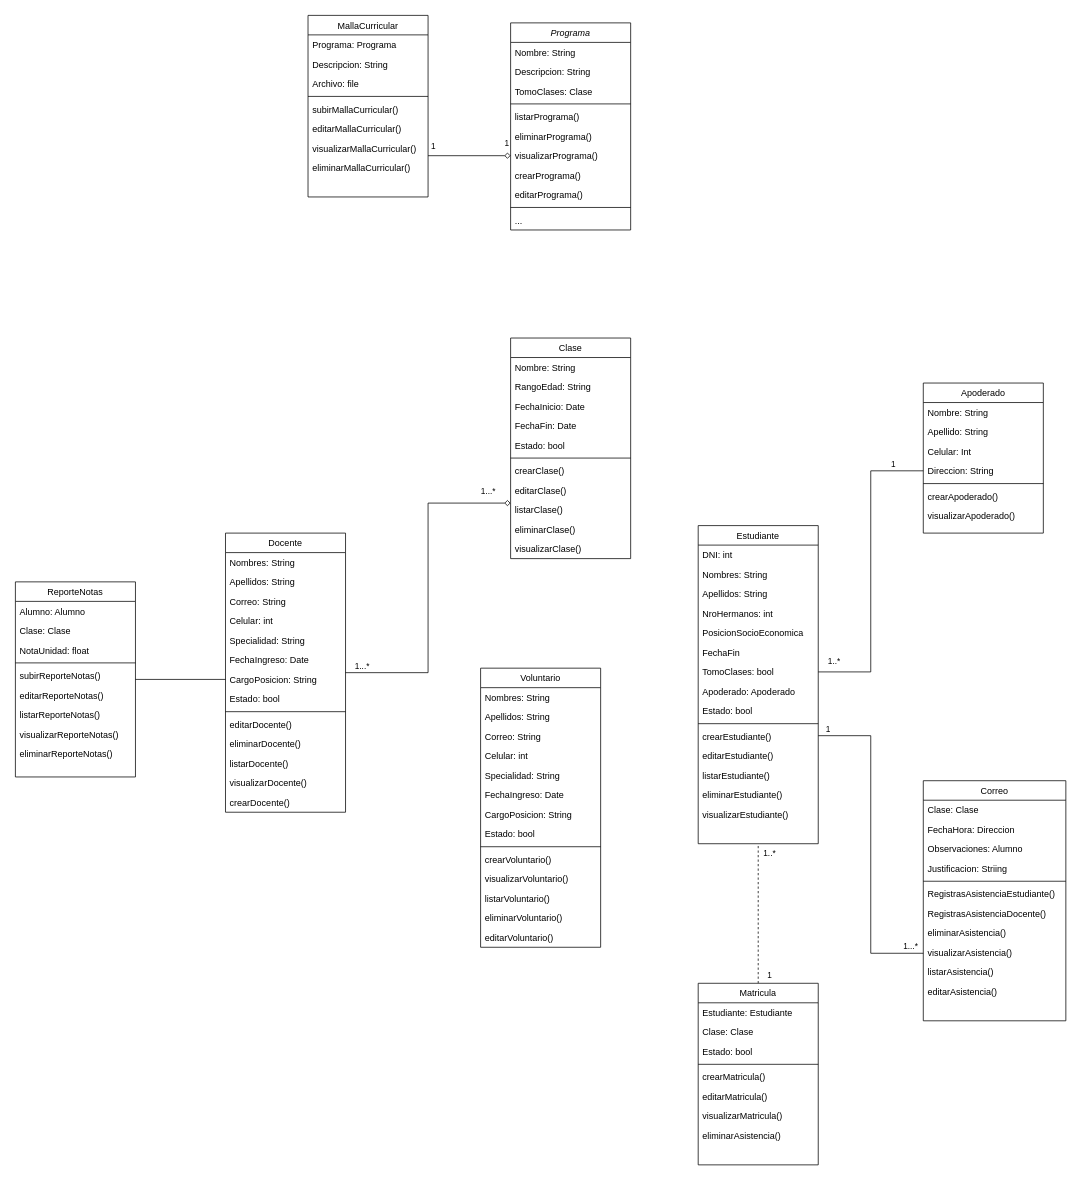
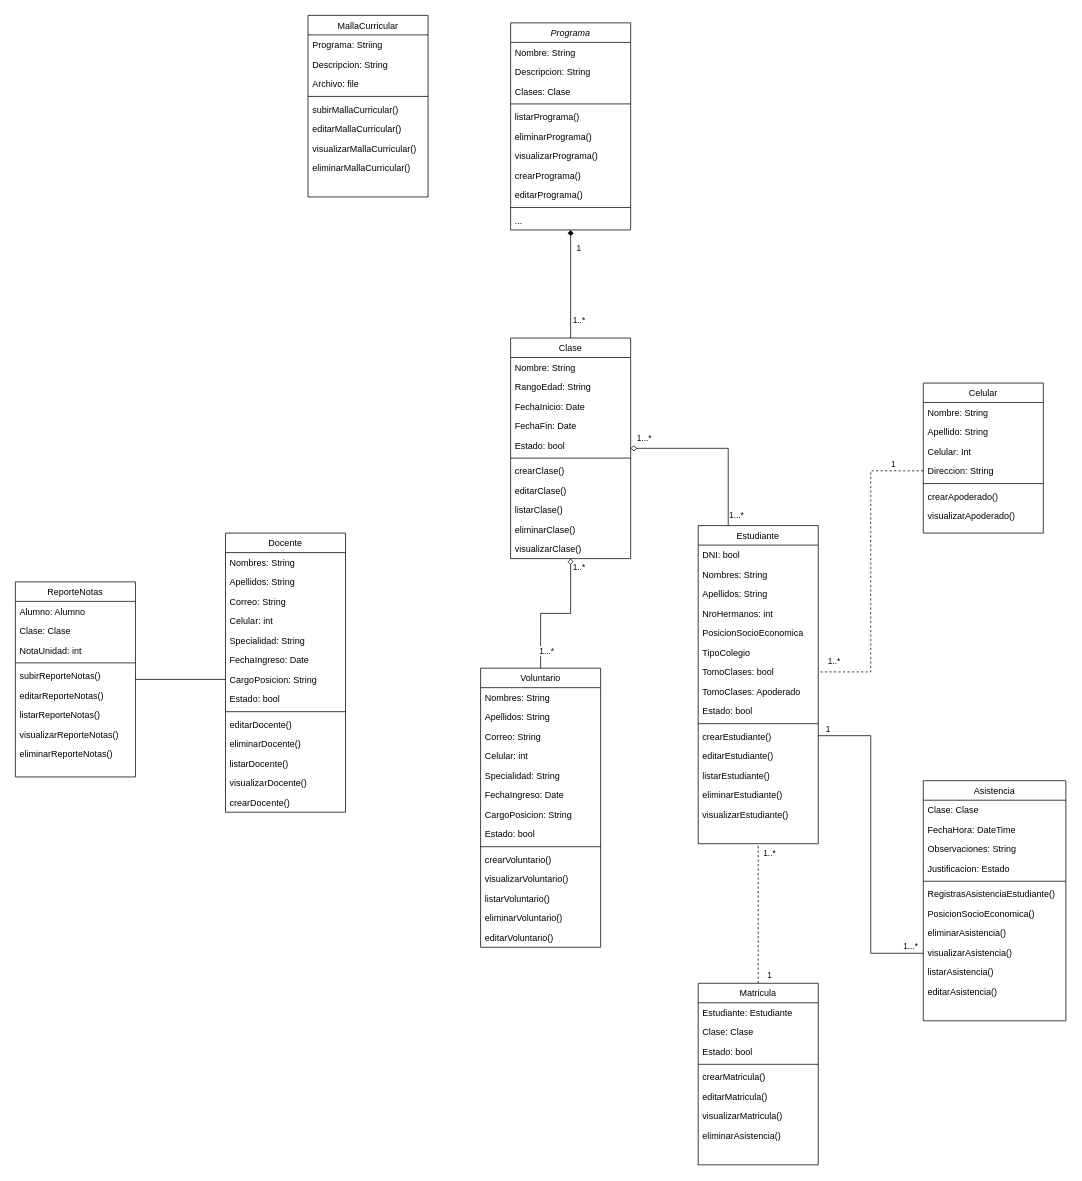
(355, 45) -> (350, 45)
(553, 92) -> (543, 92)
(467, 156) -> none
none -> (570, 287)
(983, 393) -> (983, 393)
none -> (721, 448)
(719, 555) -> (721, 555)
(870, 572) -> (870, 572)
(428, 590) -> none
none -> (552, 613)
(58, 650) -> (53, 650)
(721, 653) -> (726, 653)
(750, 692) -> (751, 692)
(994, 791) -> (994, 791)
(973, 830) -> (971, 830)
(975, 849) -> (975, 849)
(974, 869) -> (974, 869)
(994, 914) -> (983, 914)
